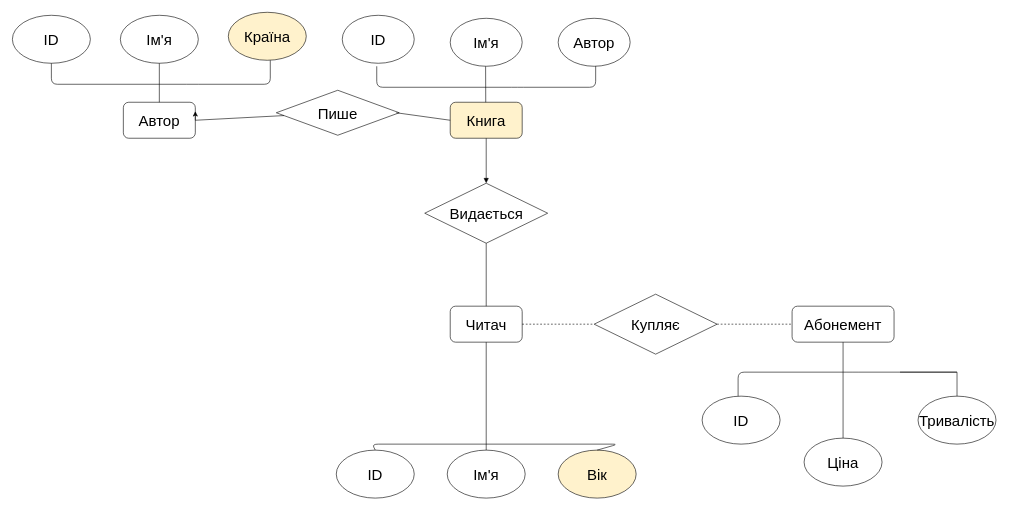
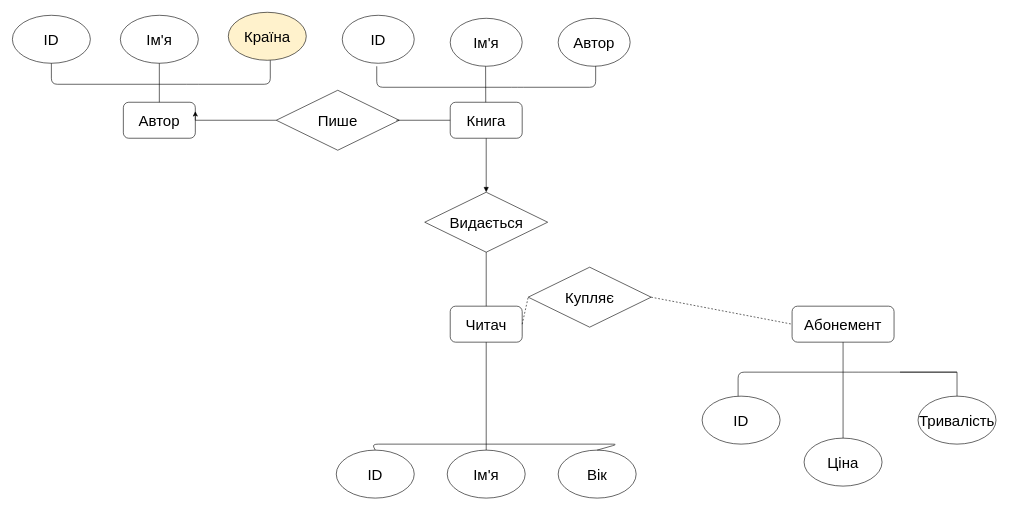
(338, 113) -> (338, 120)
(486, 120) -> (486, 120)
(486, 213) -> (486, 222)
(656, 324) -> (590, 297)
(597, 474) -> (597, 474)
